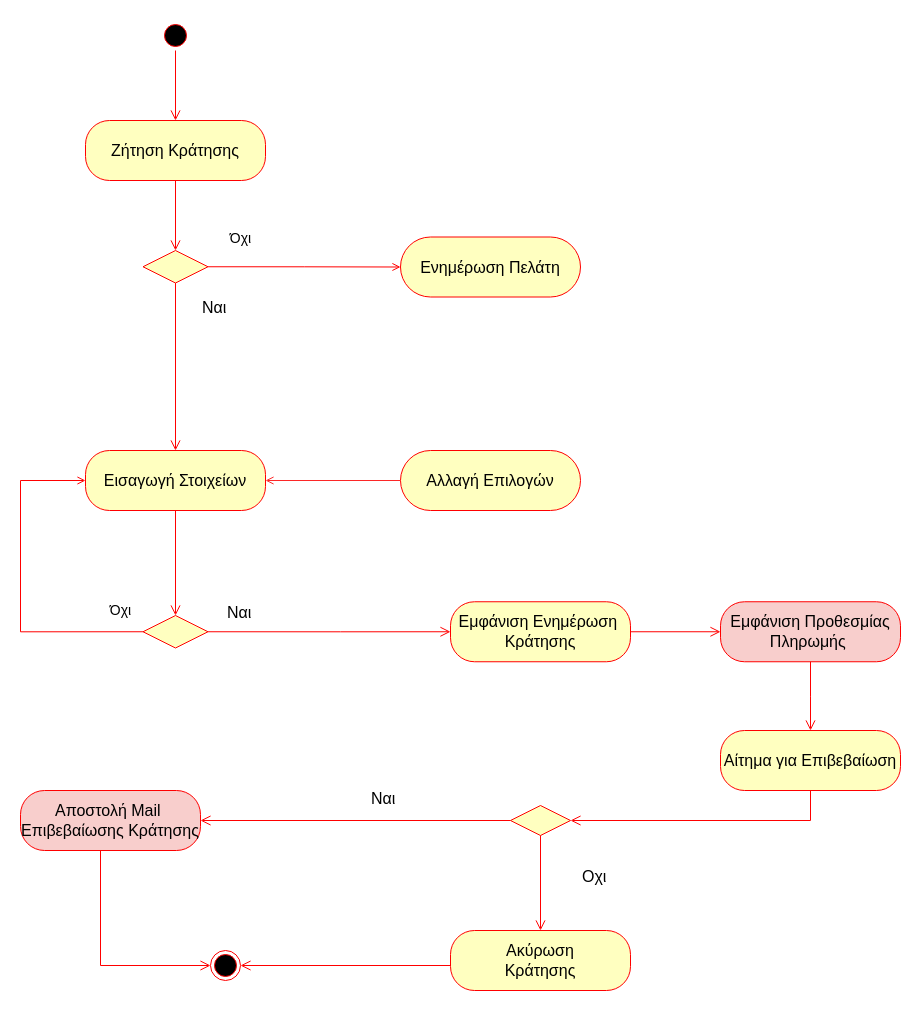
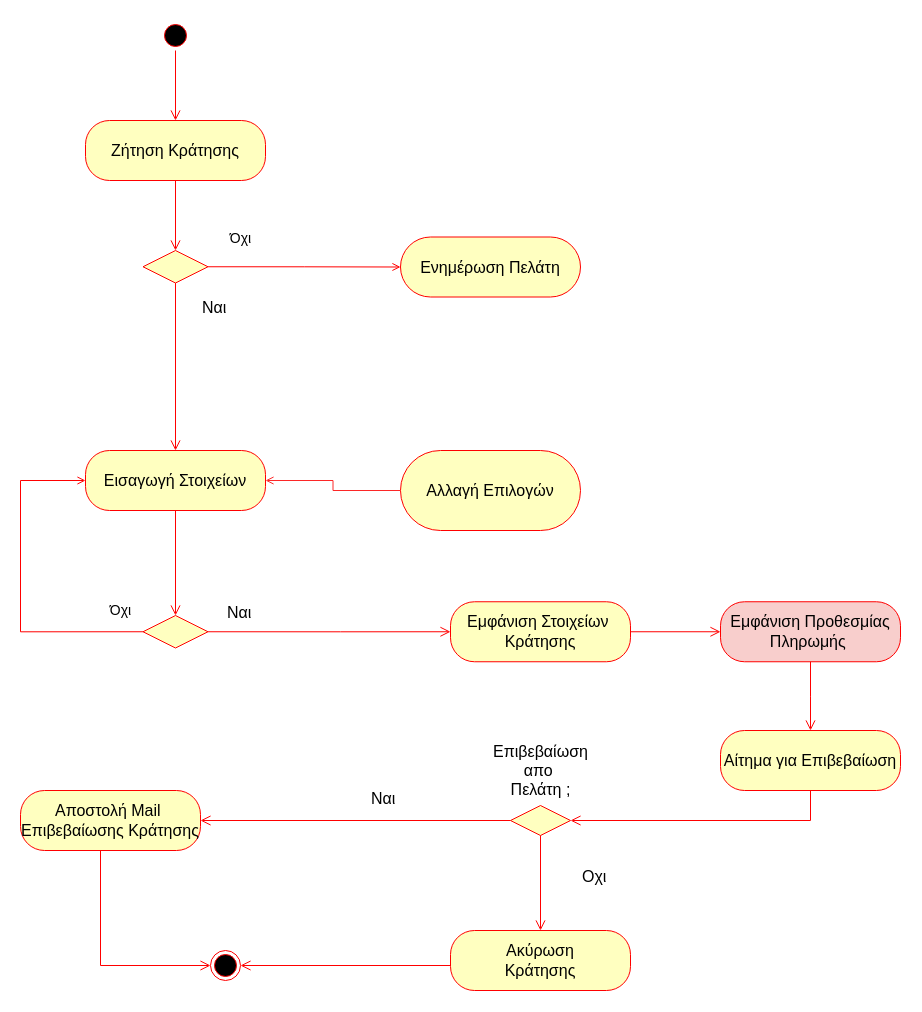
(491, 481) -> (491, 491)
(541, 632) -> (541, 632)
none -> (541, 771)
(111, 821) -> (111, 821)
